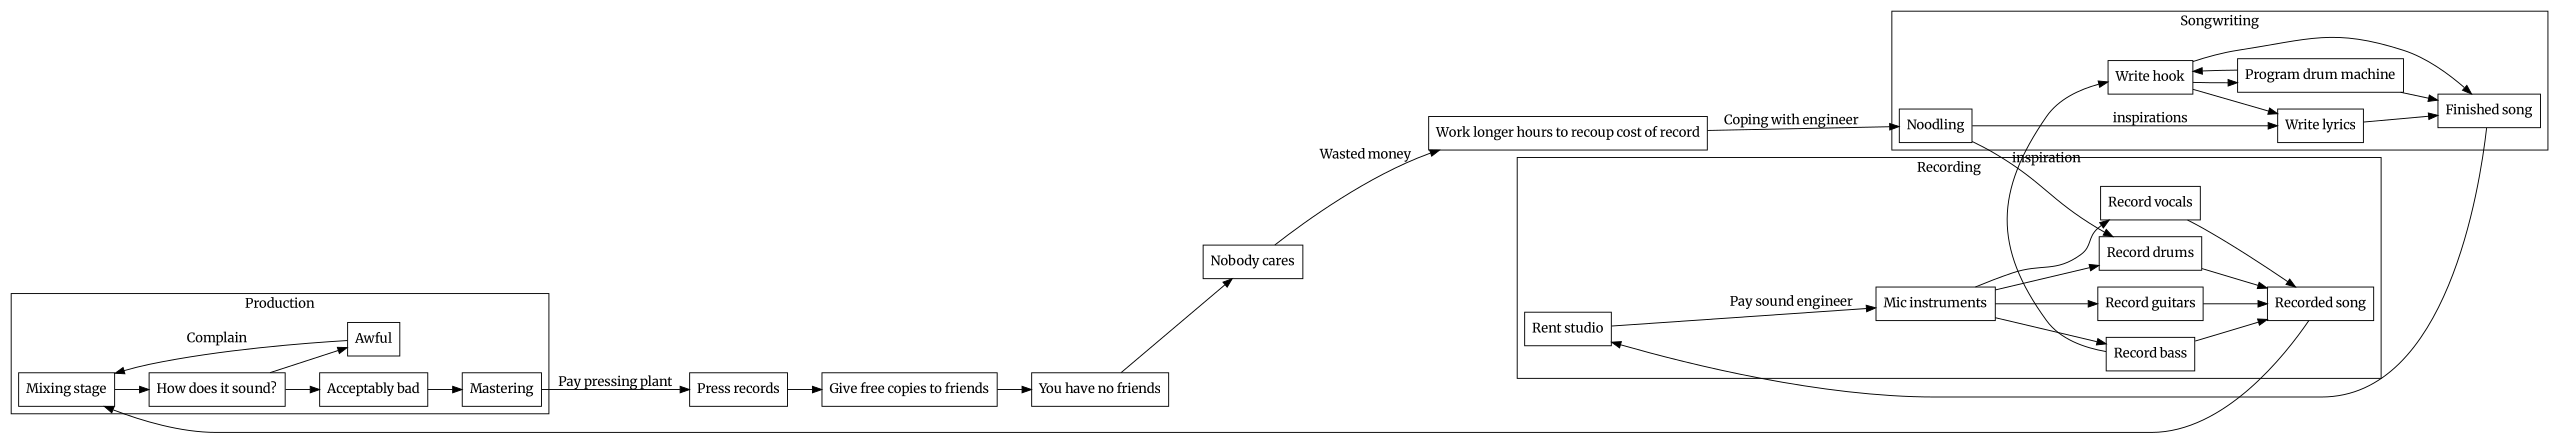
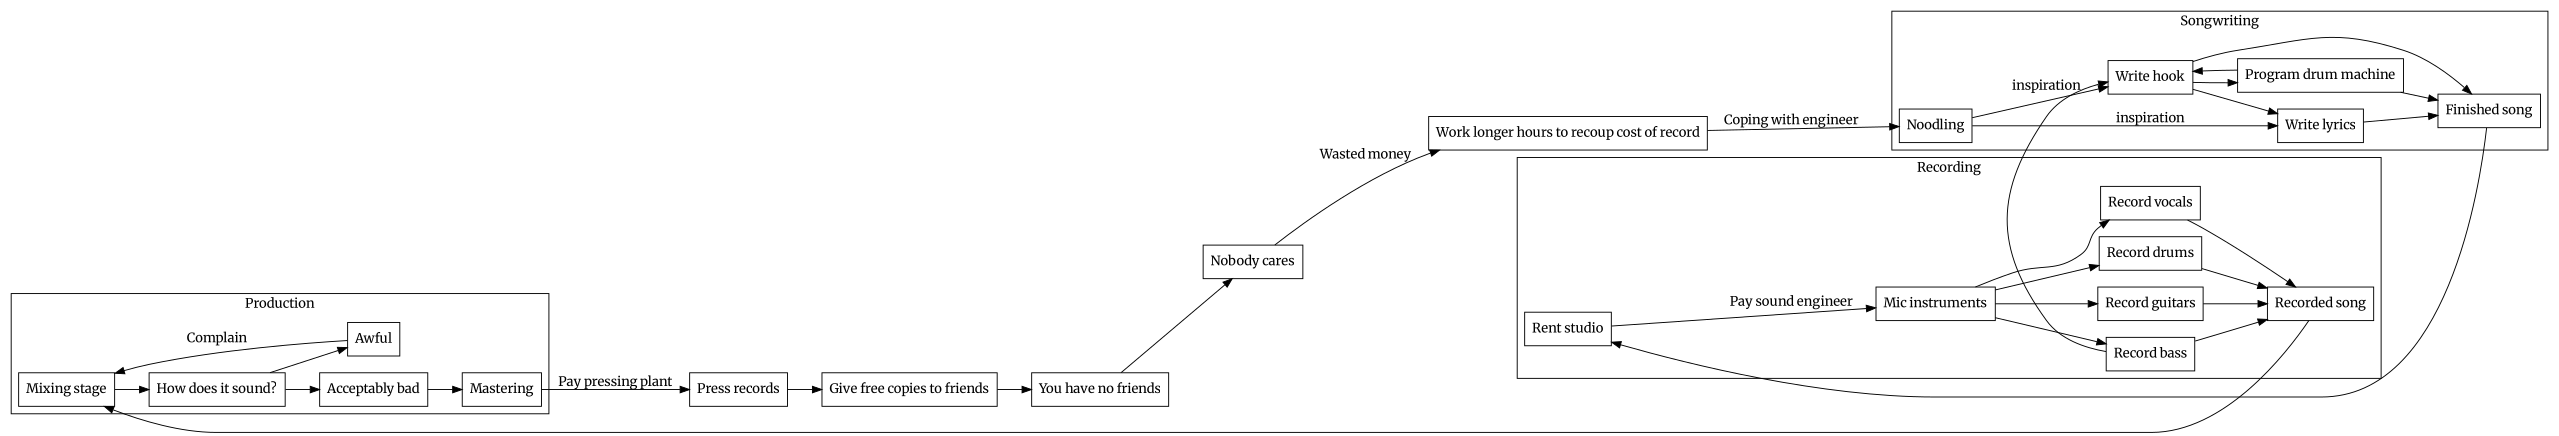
(2150, 119) -> (2150, 119)
(2040, 185) -> (2036, 103)
